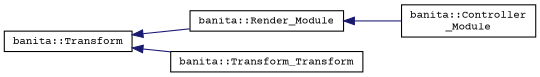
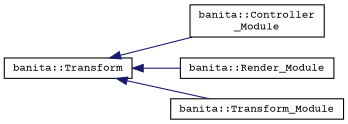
(378, 21) -> (156, 46)
(267, 62) -> (257, 109)
